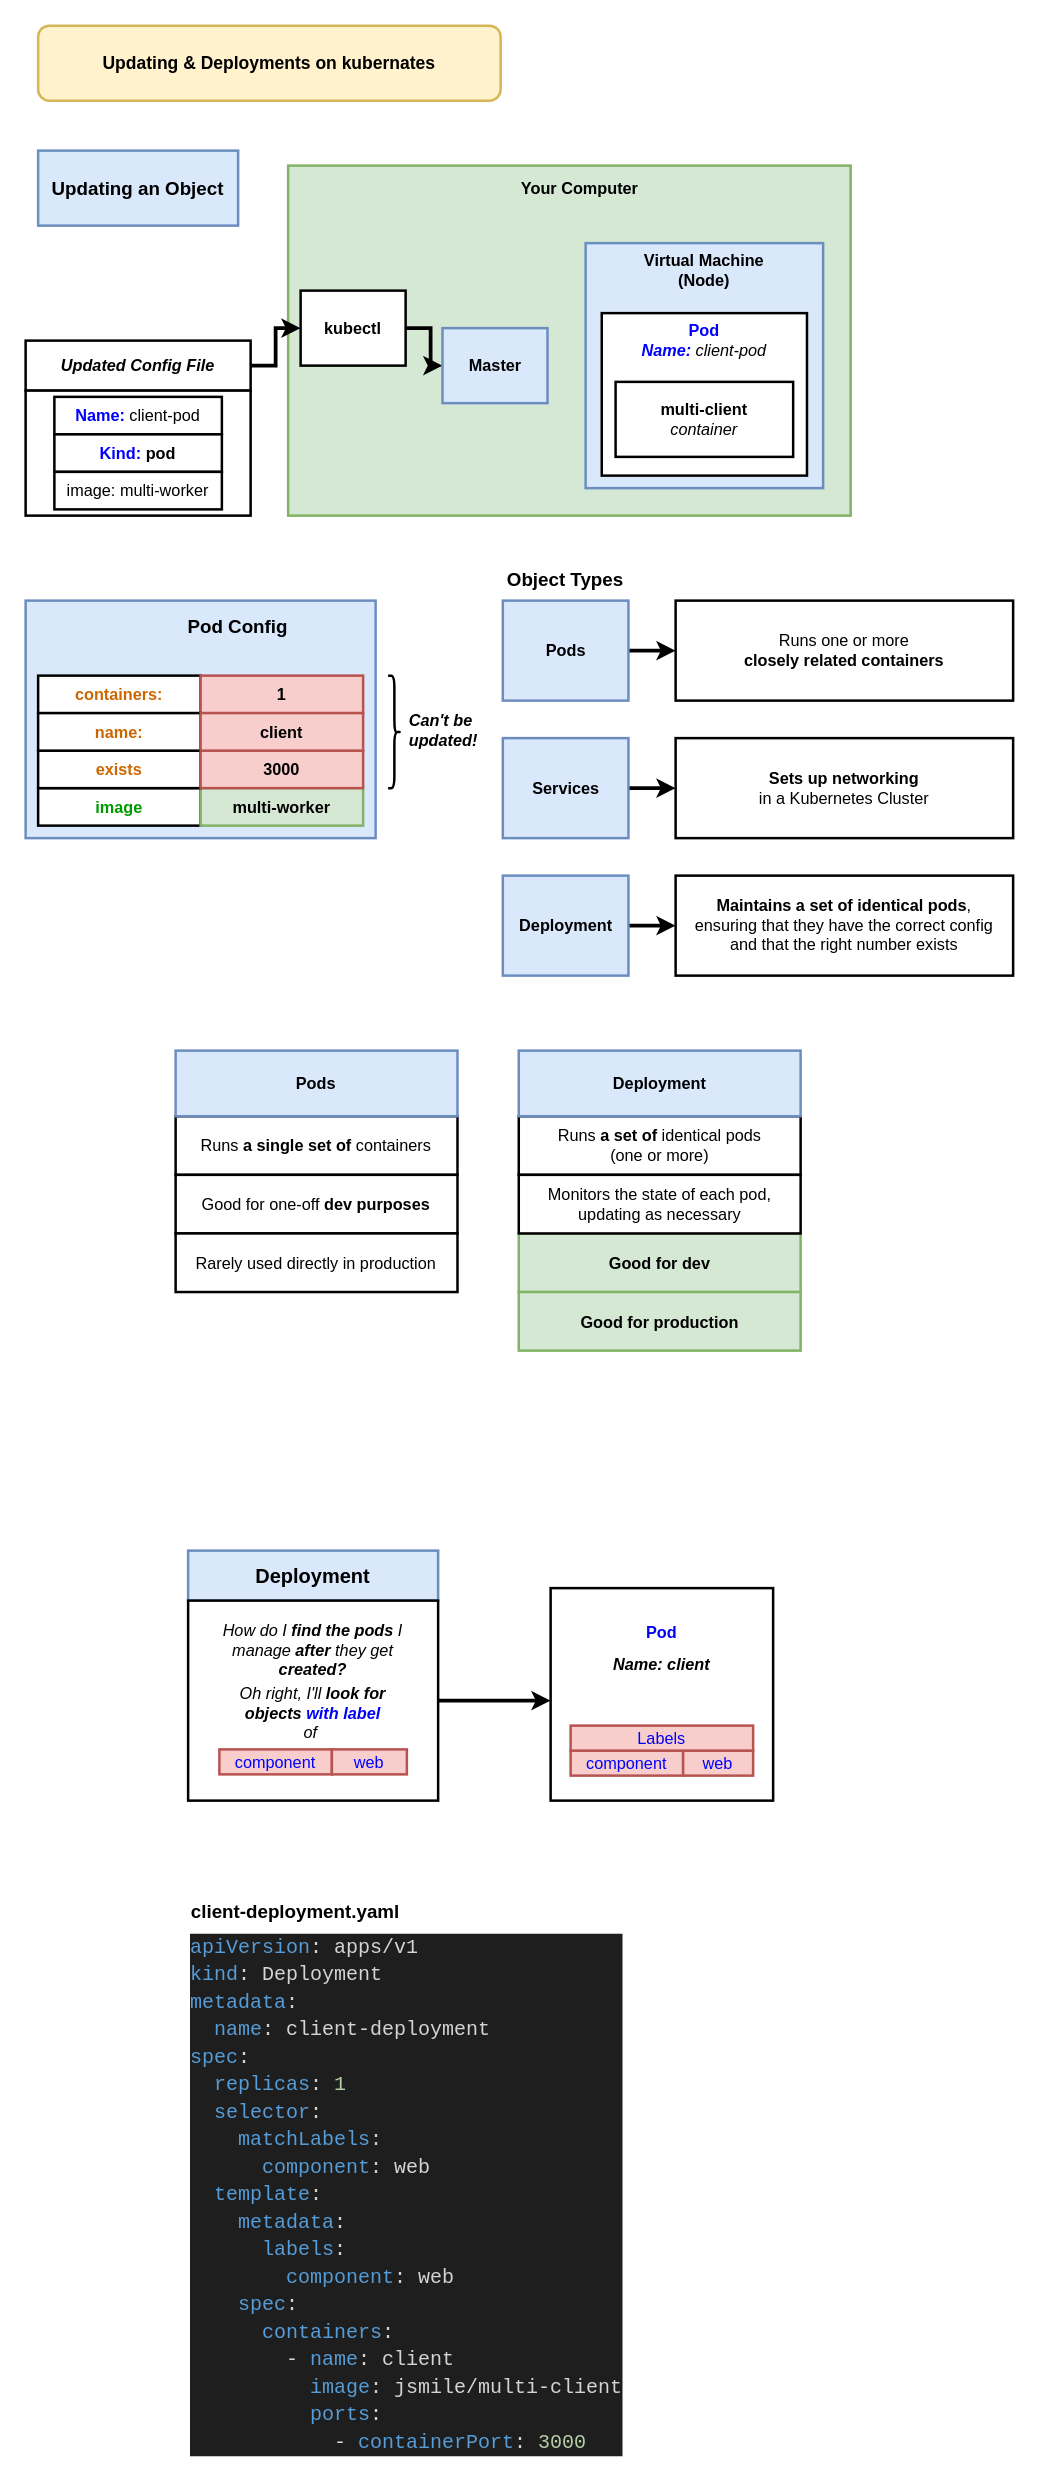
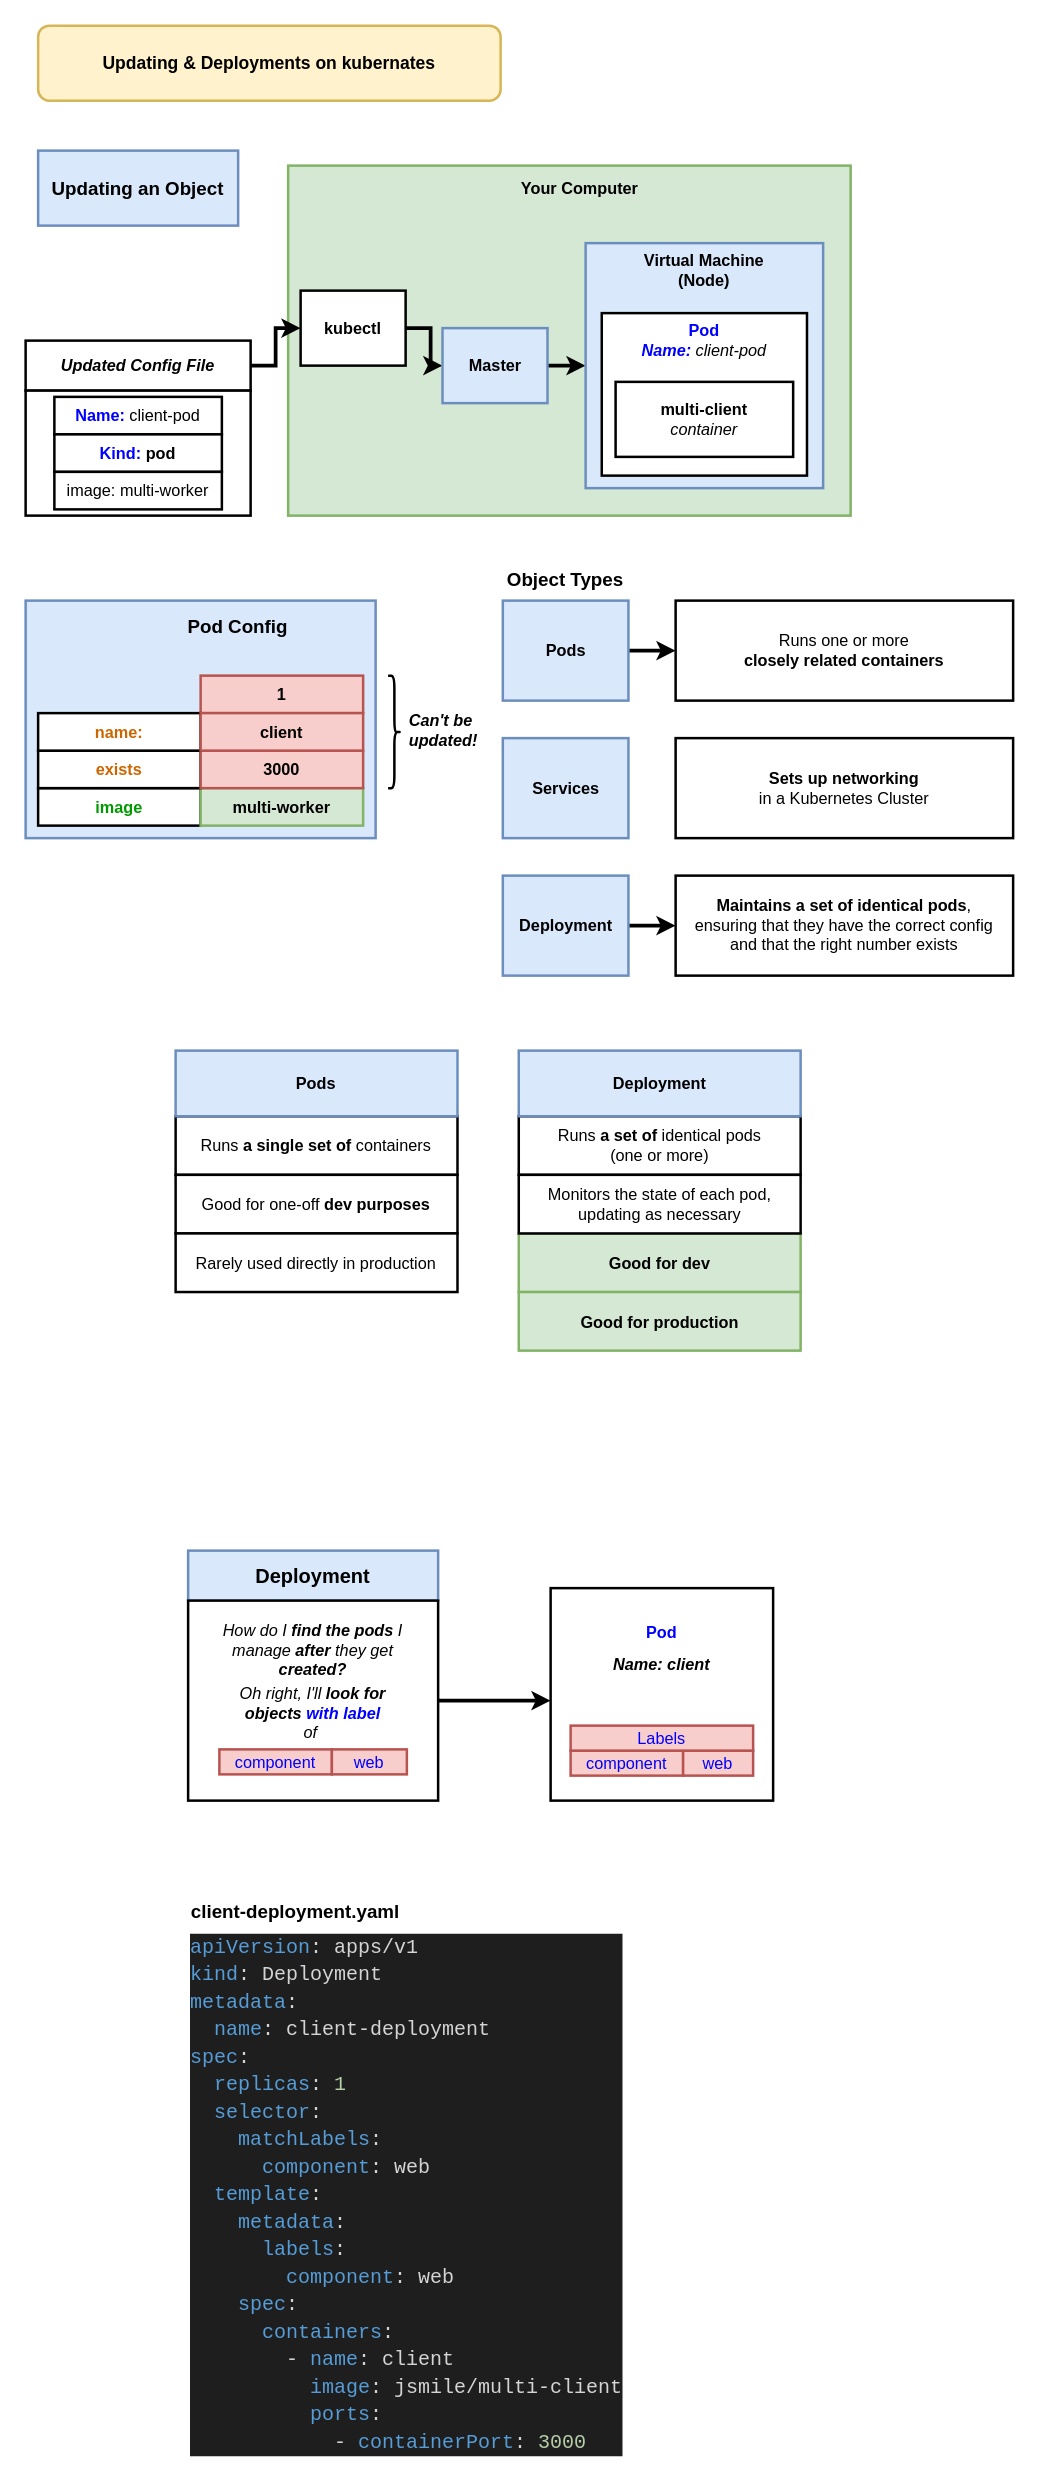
none -> (572, 366)
(119, 694) -> none
(648, 788) -> none
